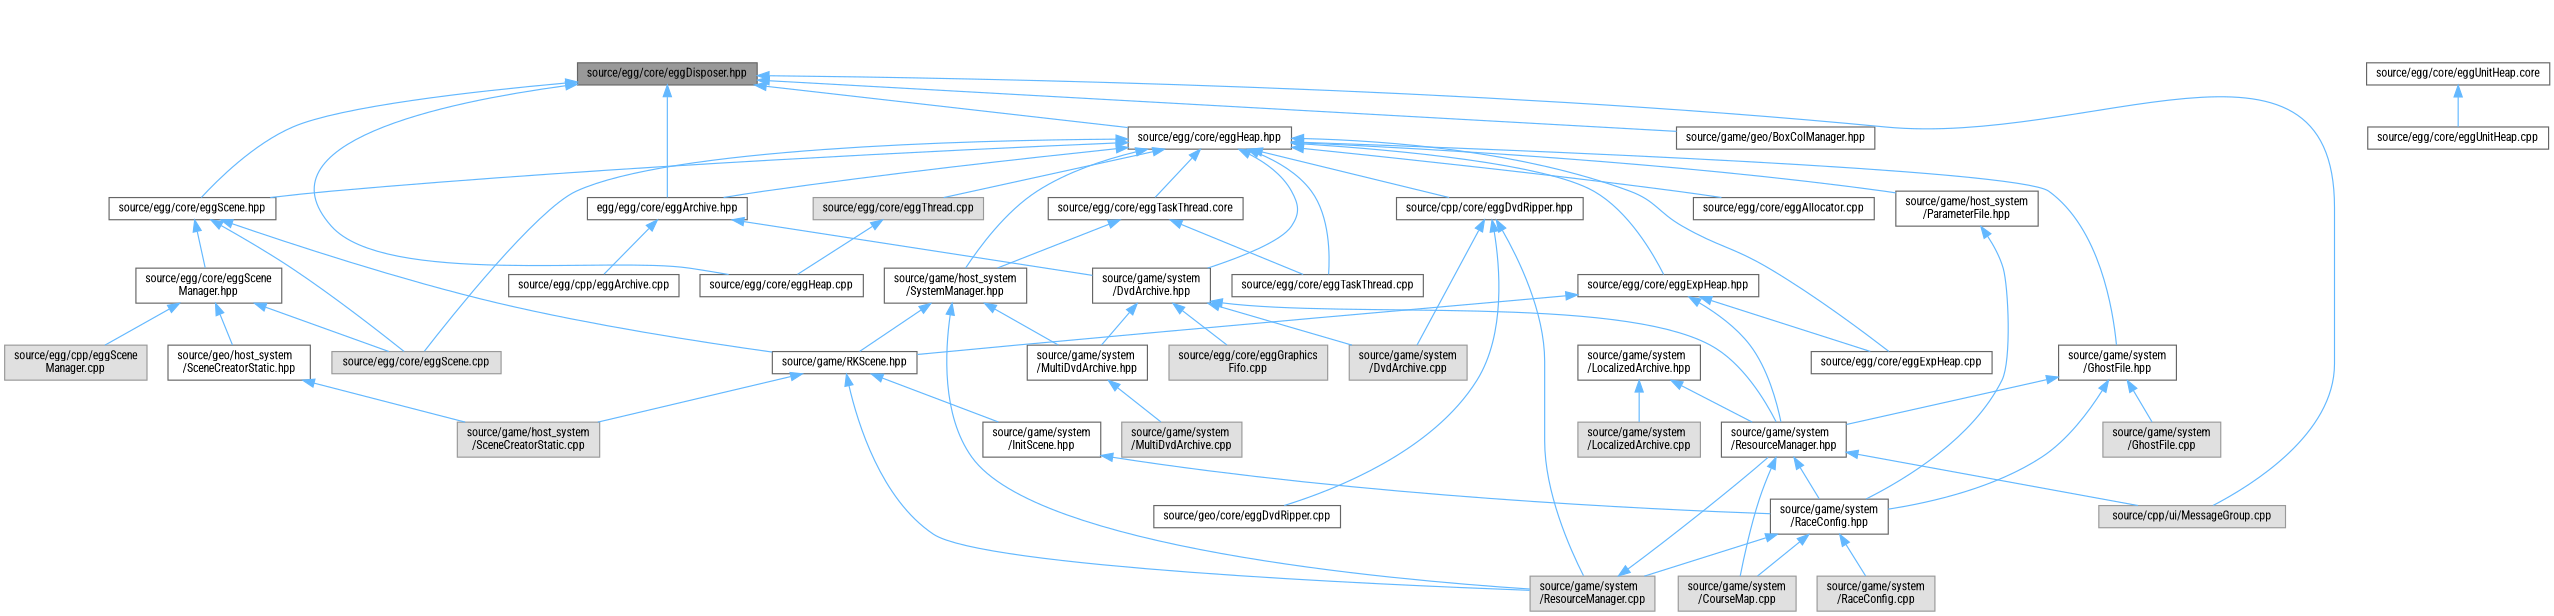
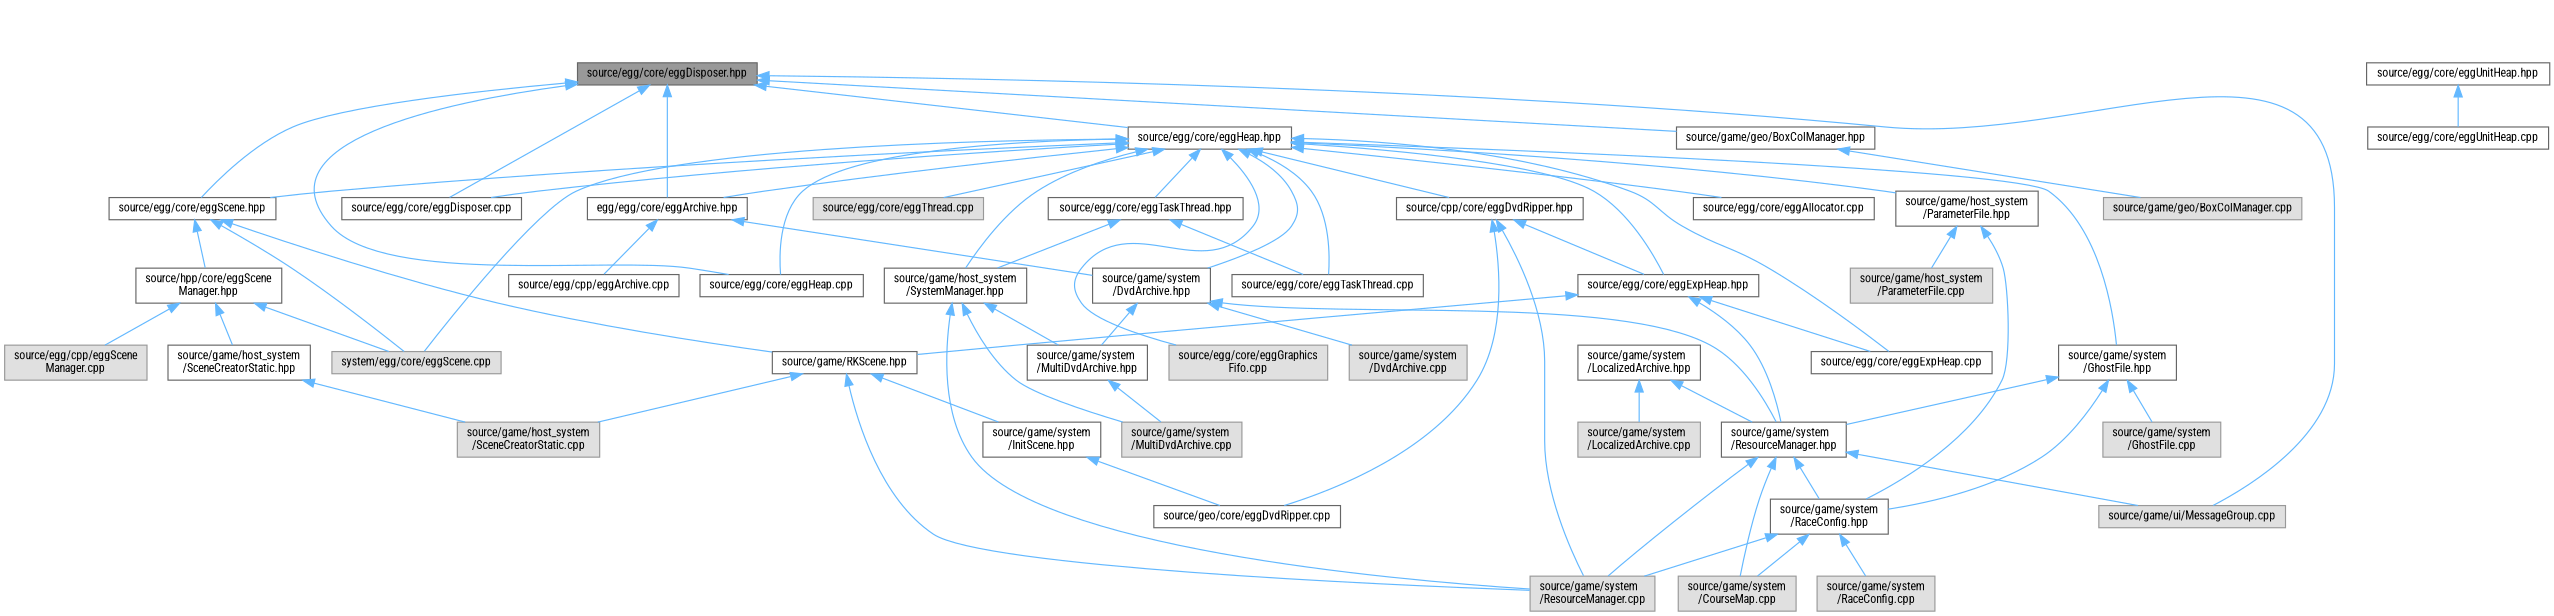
(2458, 74) -> (2458, 74)
none -> (432, 209)
(1146, 209) -> (1146, 209)
none -> (2203, 209)
(835, 250) -> (842, 171)
(209, 286) -> (209, 286)
none -> (1922, 286)
(1448, 288) -> (1585, 249)
(1196, 321) -> (1135, 244)
(890, 331) -> (1030, 388)
(239, 363) -> (239, 363)
(416, 363) -> (416, 363)
(1441, 494) -> (1159, 483)
(2192, 517) -> (2192, 517)
(1692, 520) -> (1677, 519)
